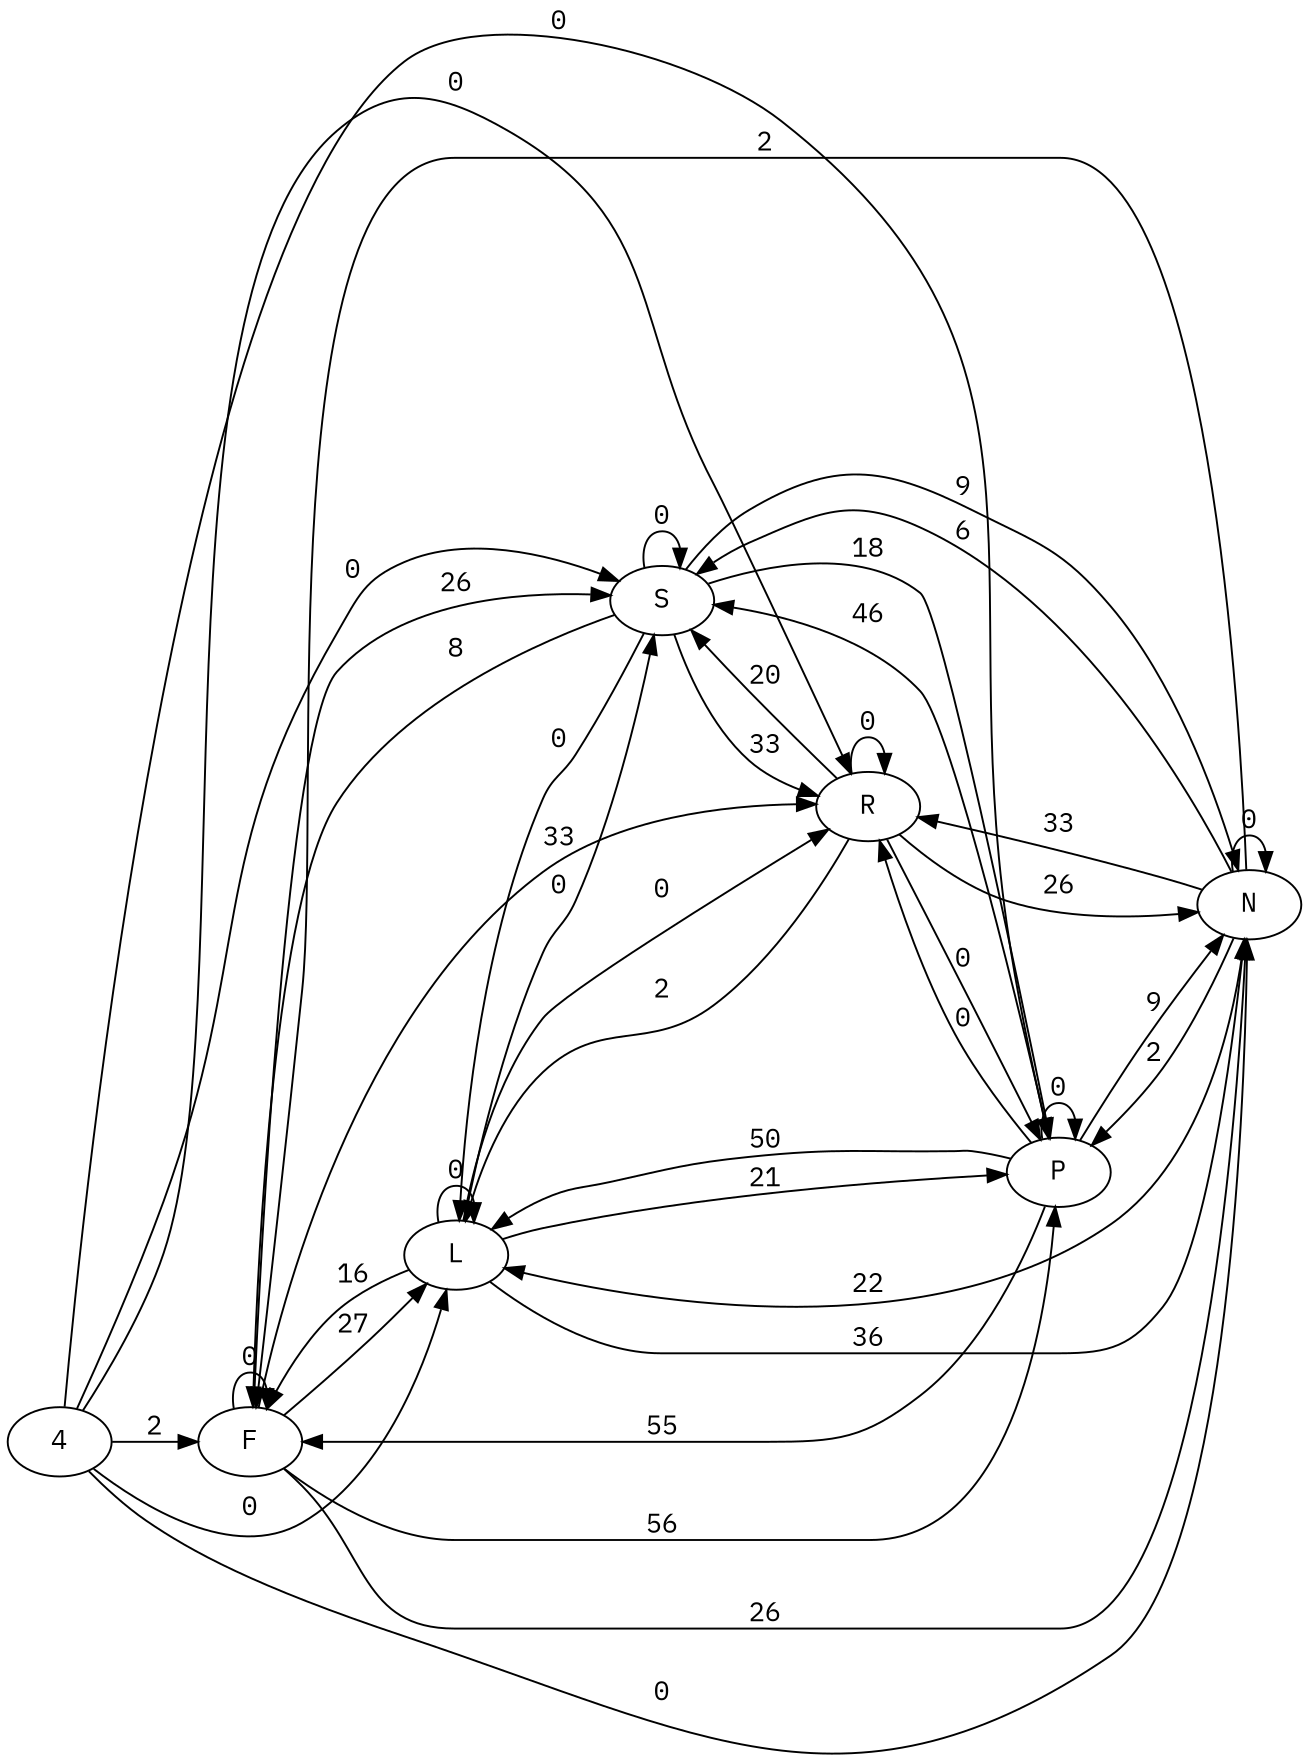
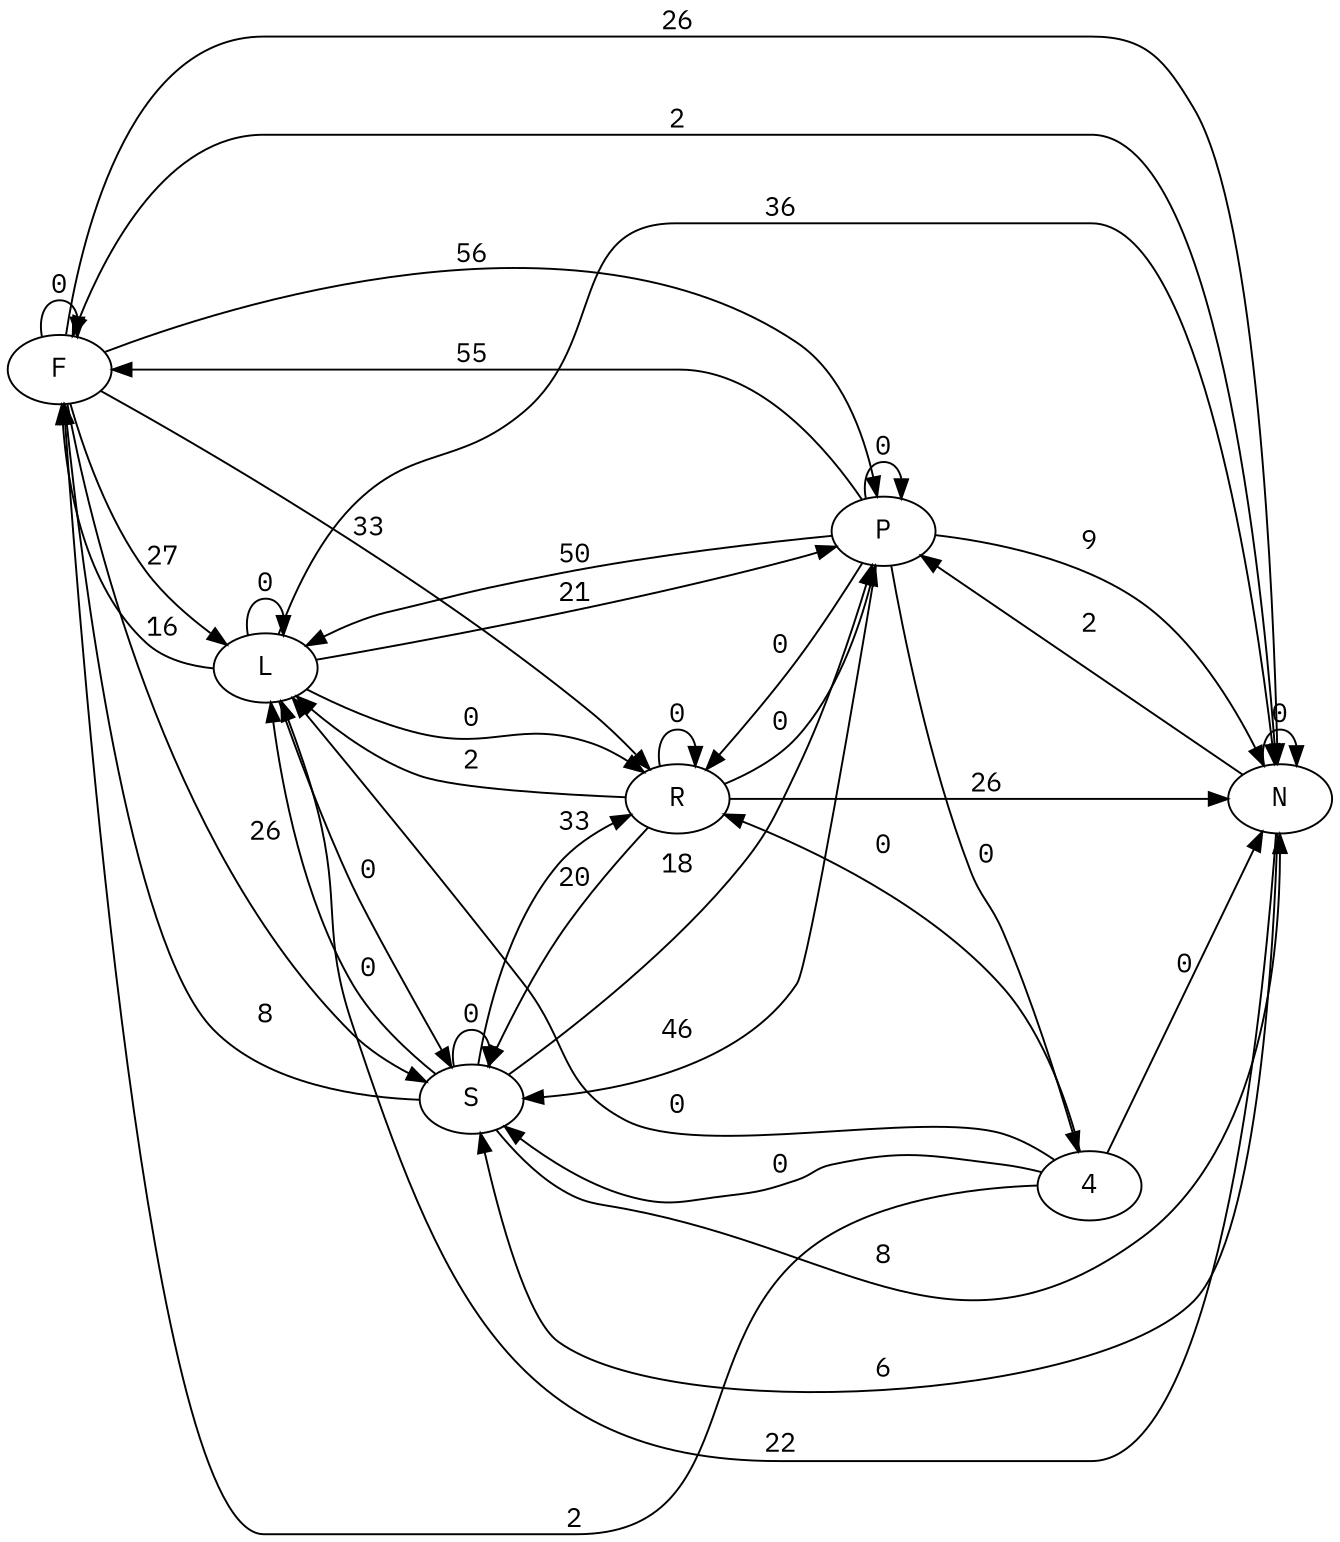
(433, 47) -> (965, 855)
(963, 488) -> (884, 1256)
(1070, 853) -> none
